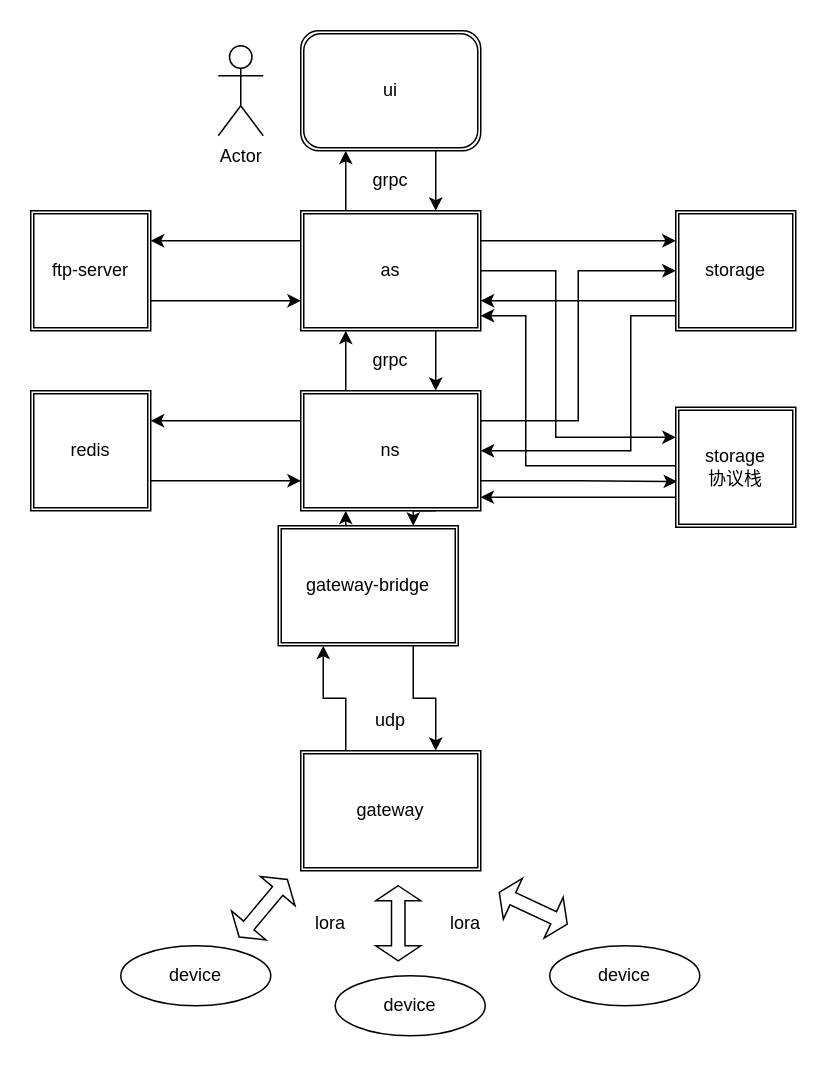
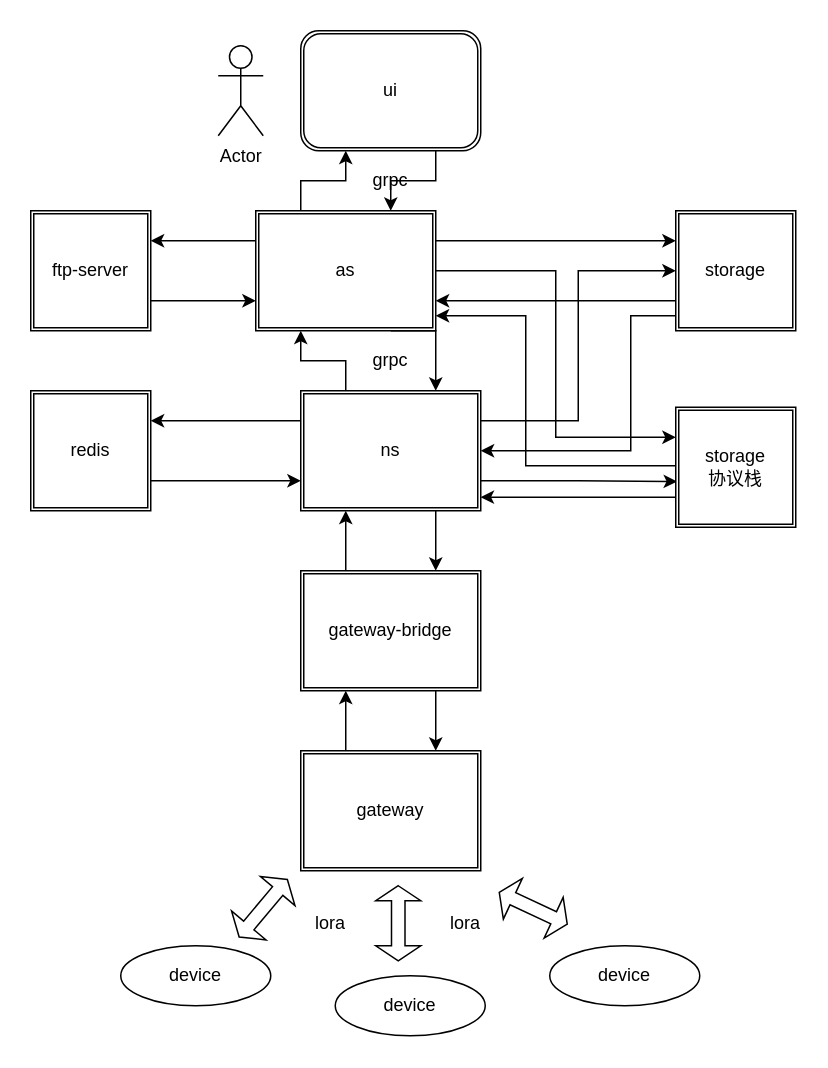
(391, 271) -> (346, 271)
(368, 586) -> (391, 631)
(391, 721) -> none
